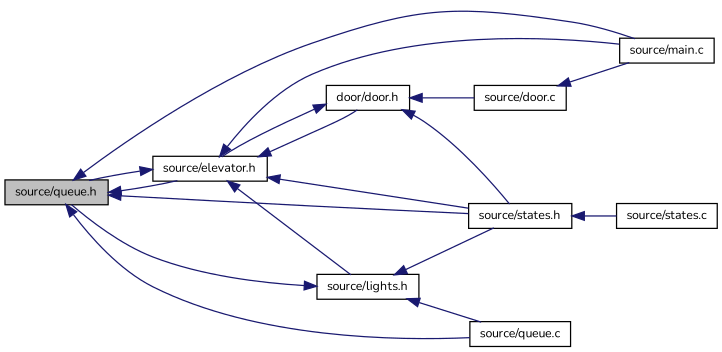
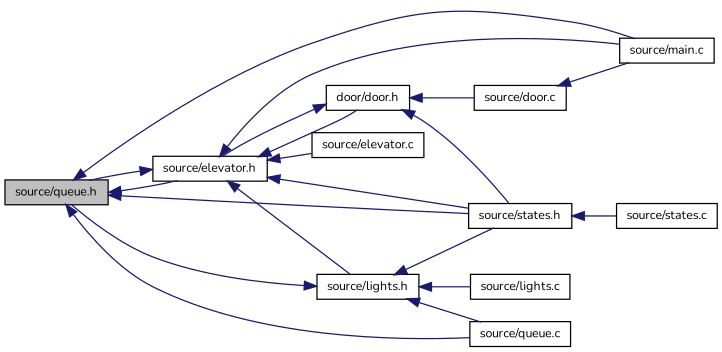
none -> (368, 145)
none -> (520, 287)
